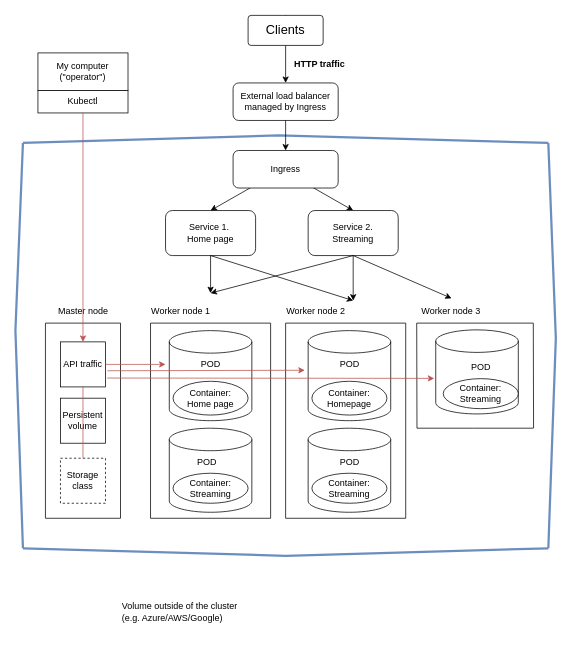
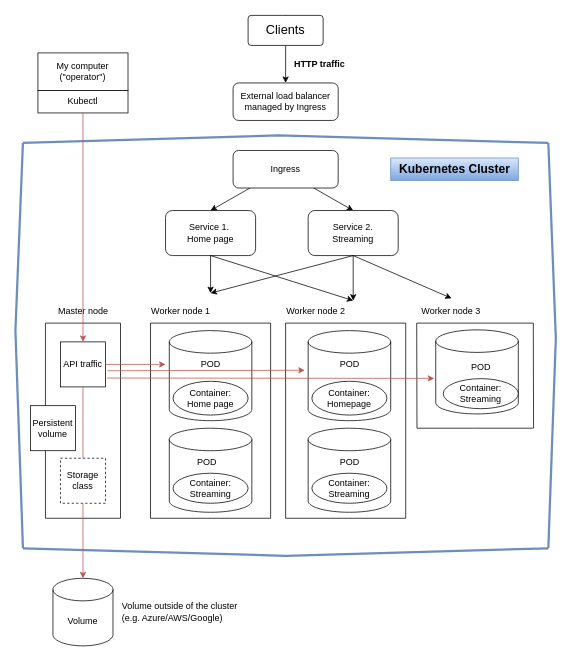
(285, 132) -> none
none -> (454, 169)
(83, 420) -> (53, 428)
none -> (83, 571)
none -> (83, 612)
